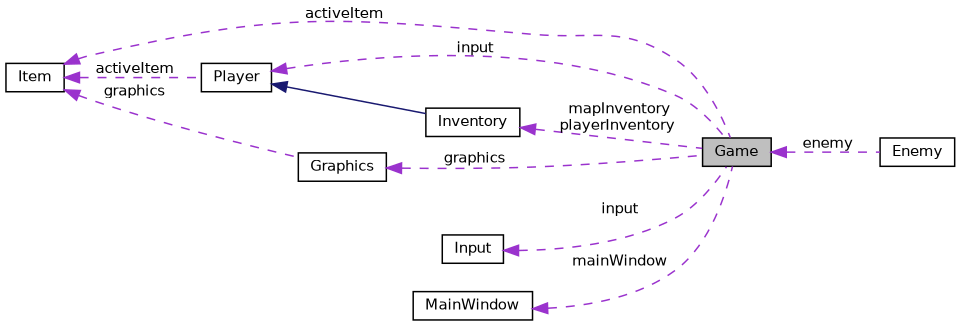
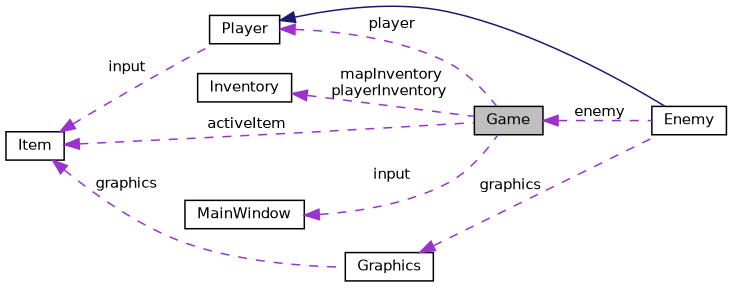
(473, 48) -> (389, 24)
(133, 69) -> (125, 68)
(356, 100) -> (488, 23)
(552, 166) -> (546, 190)
(473, 249) -> none
(618, 262) -> (389, 175)
